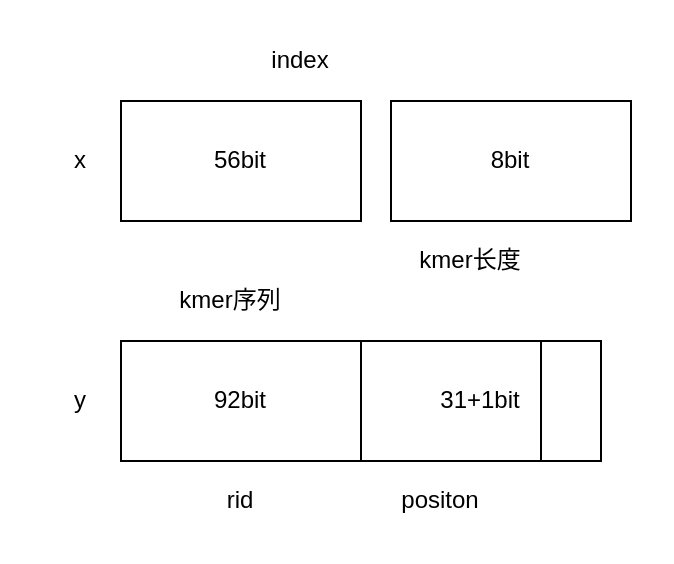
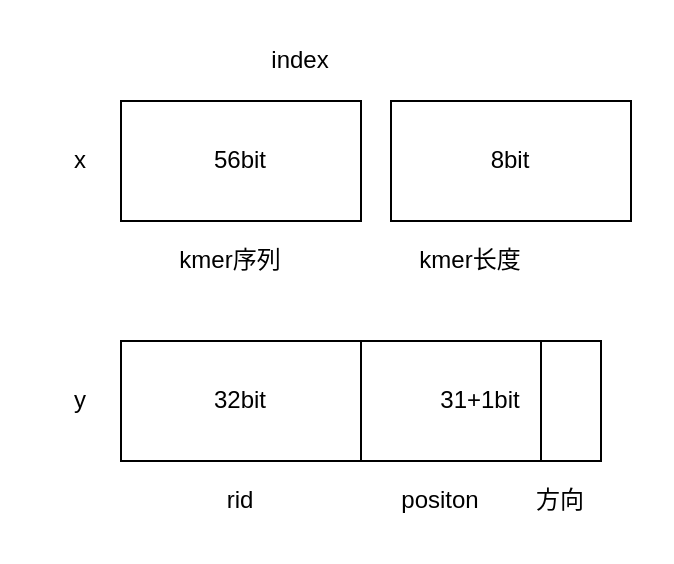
(231, 301) -> (231, 261)
(241, 401) -> (241, 401)
none -> (561, 501)
